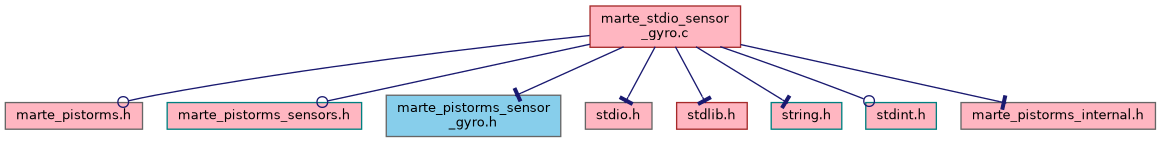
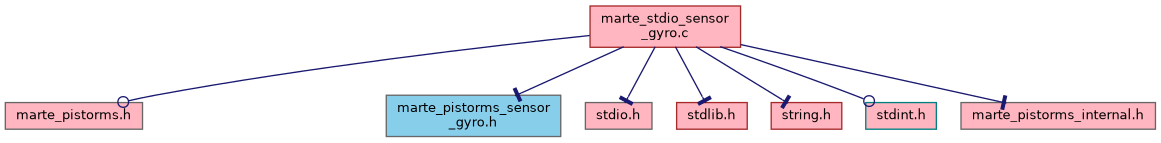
(264, 116) -> none
(806, 116) -> (806, 116)
